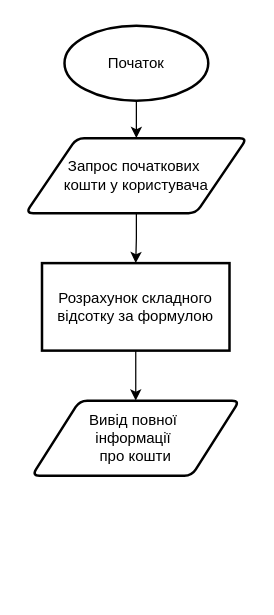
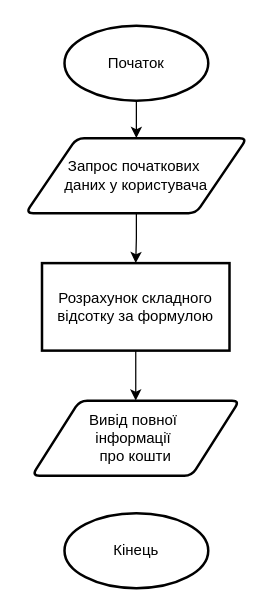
(136, 176) -> (136, 176)
none -> (136, 551)
